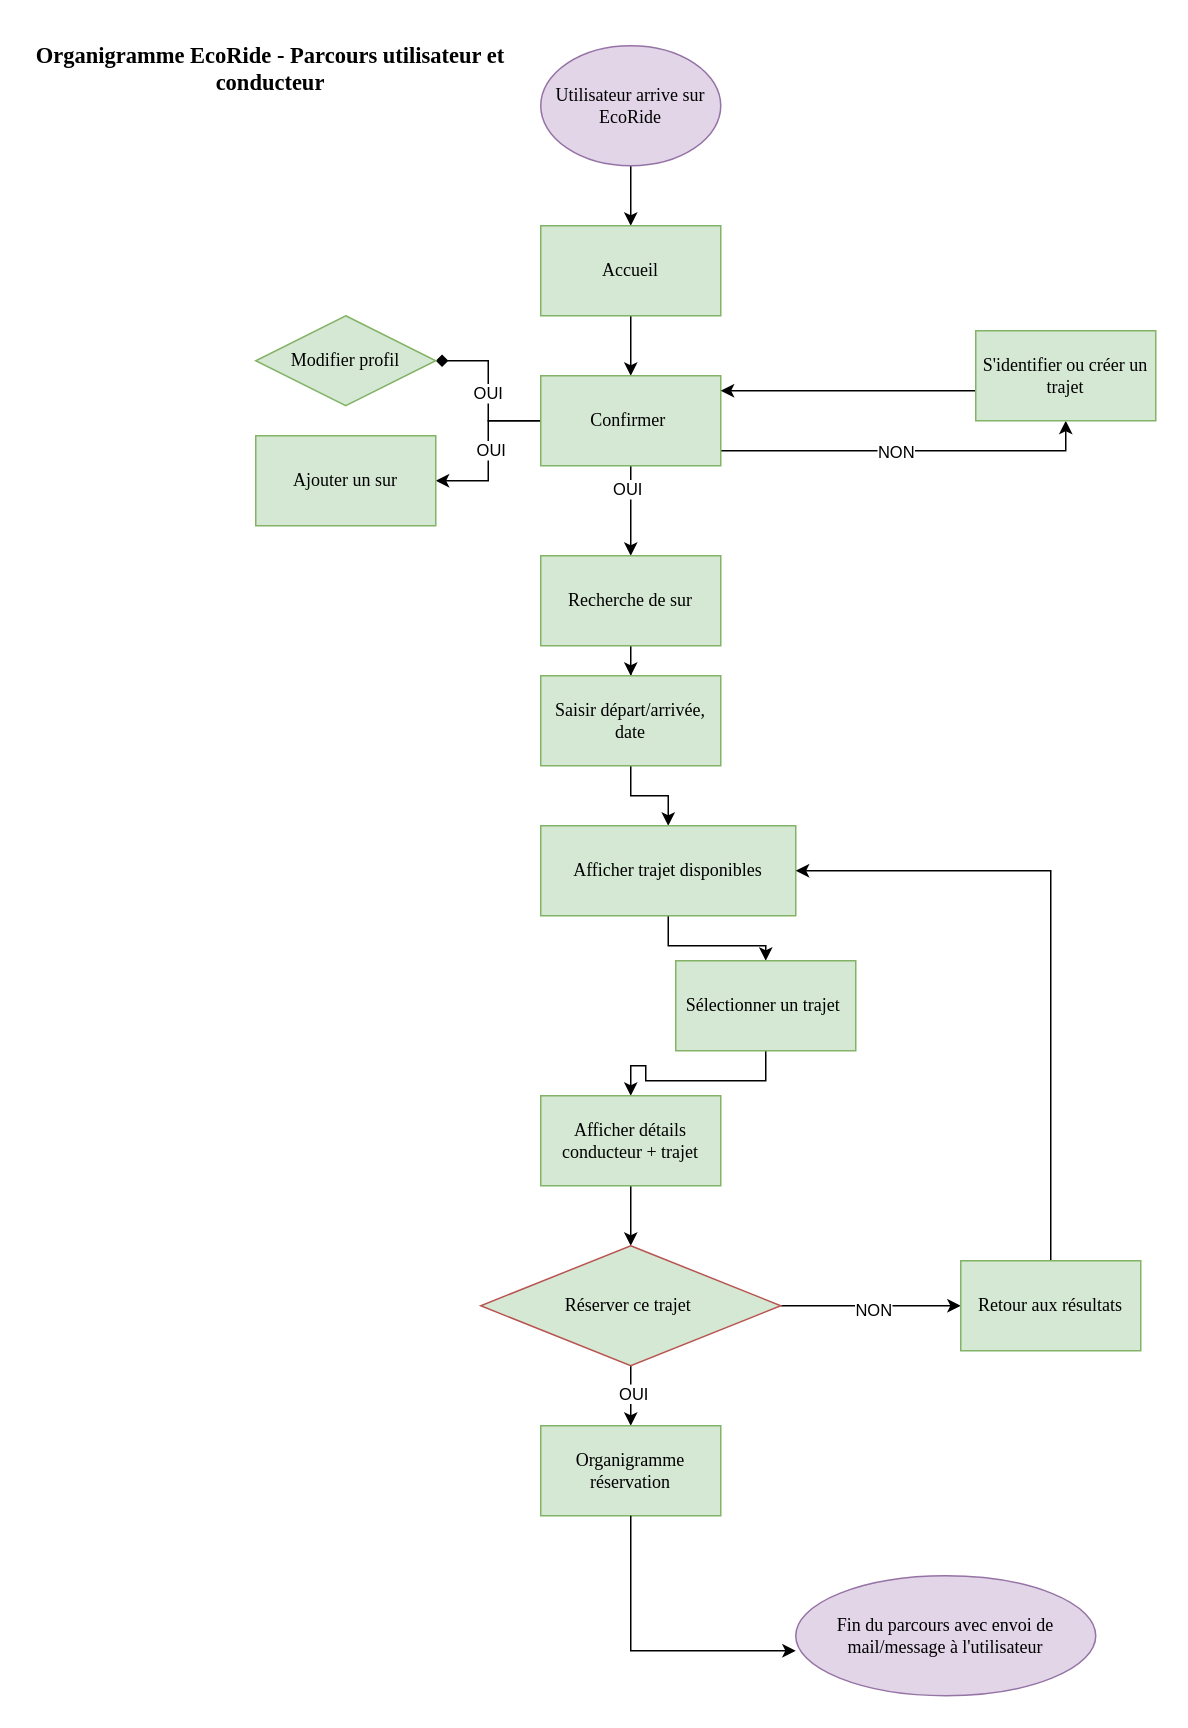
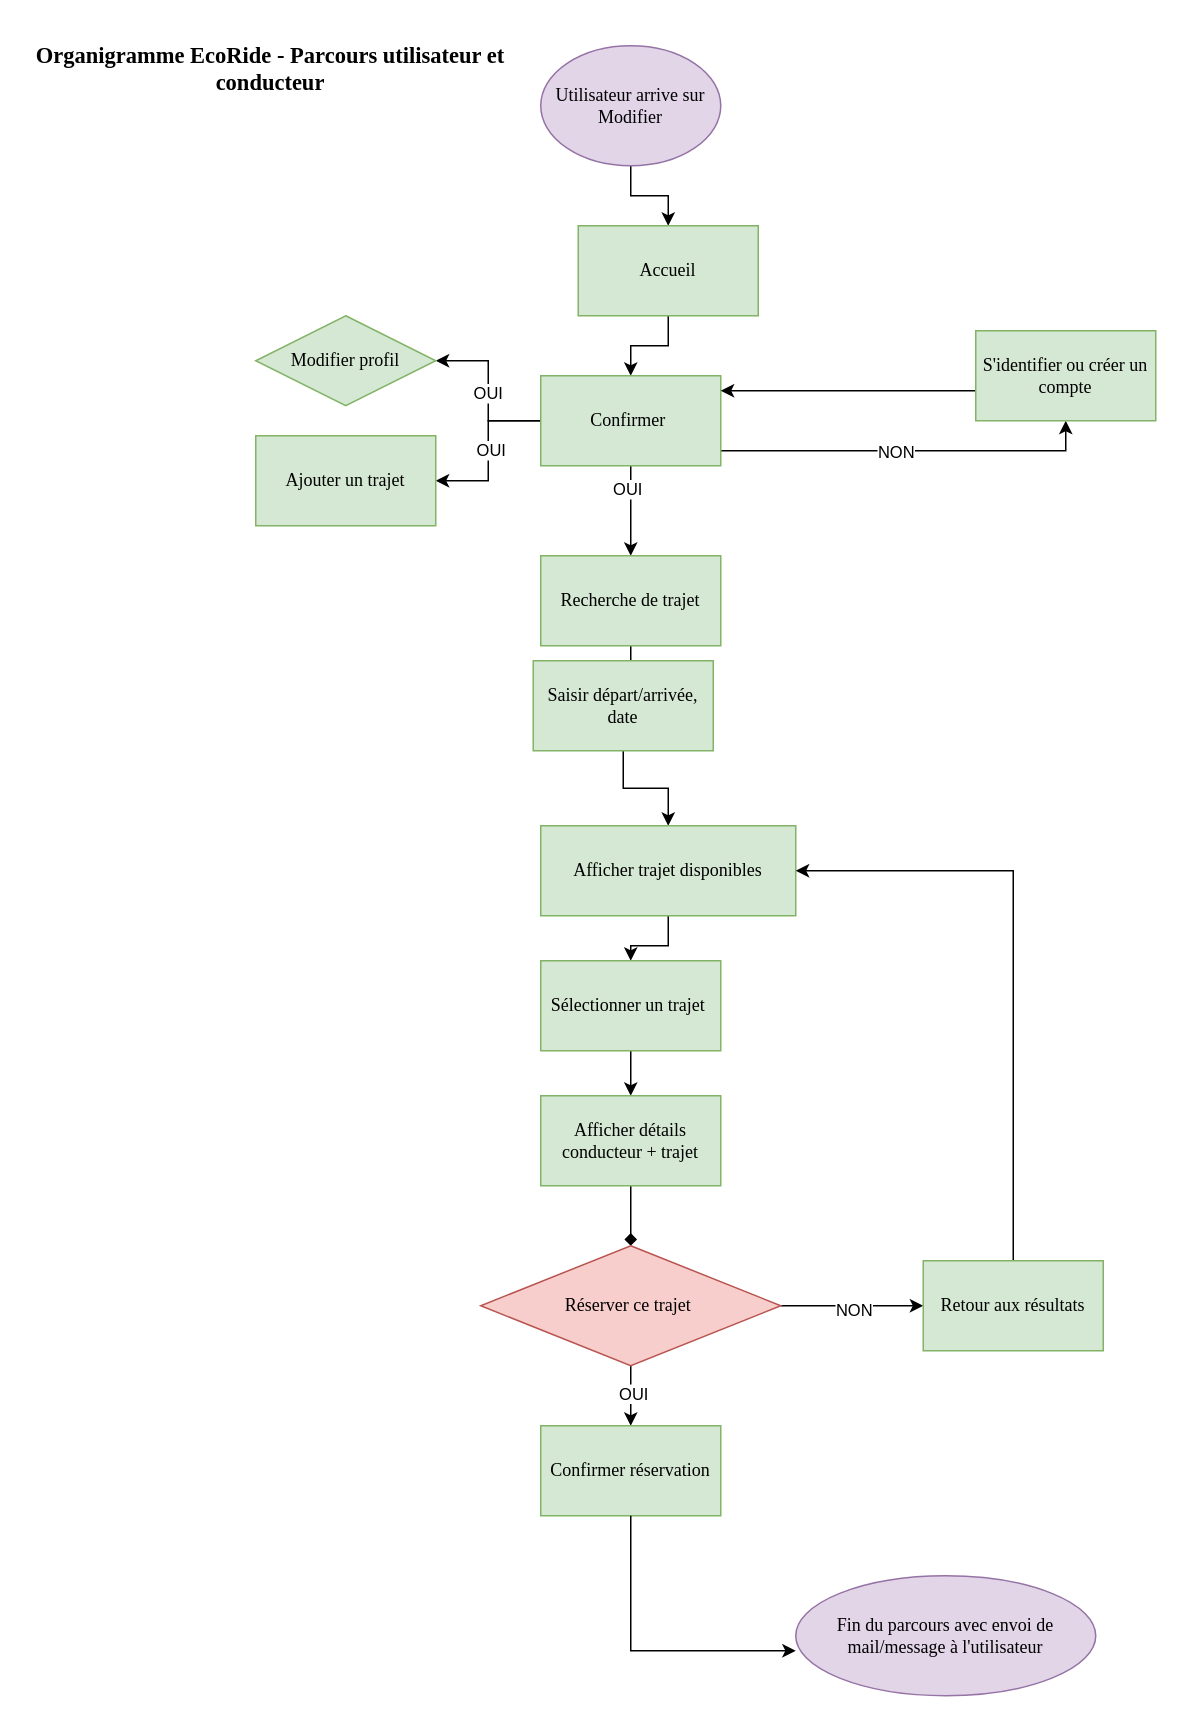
(631, 106) -> (631, 106)
(631, 271) -> (668, 271)
(448, 361) -> (447, 361)
(1066, 376) -> (1066, 376)
(346, 481) -> (346, 481)
(631, 601) -> (631, 601)
(631, 721) -> (623, 706)
(766, 1006) -> (631, 1006)
(631, 1234) -> (631, 1233)
(631, 1306) -> (631, 1306)
(1051, 1306) -> (1013, 1306)
(631, 1471) -> (631, 1471)
